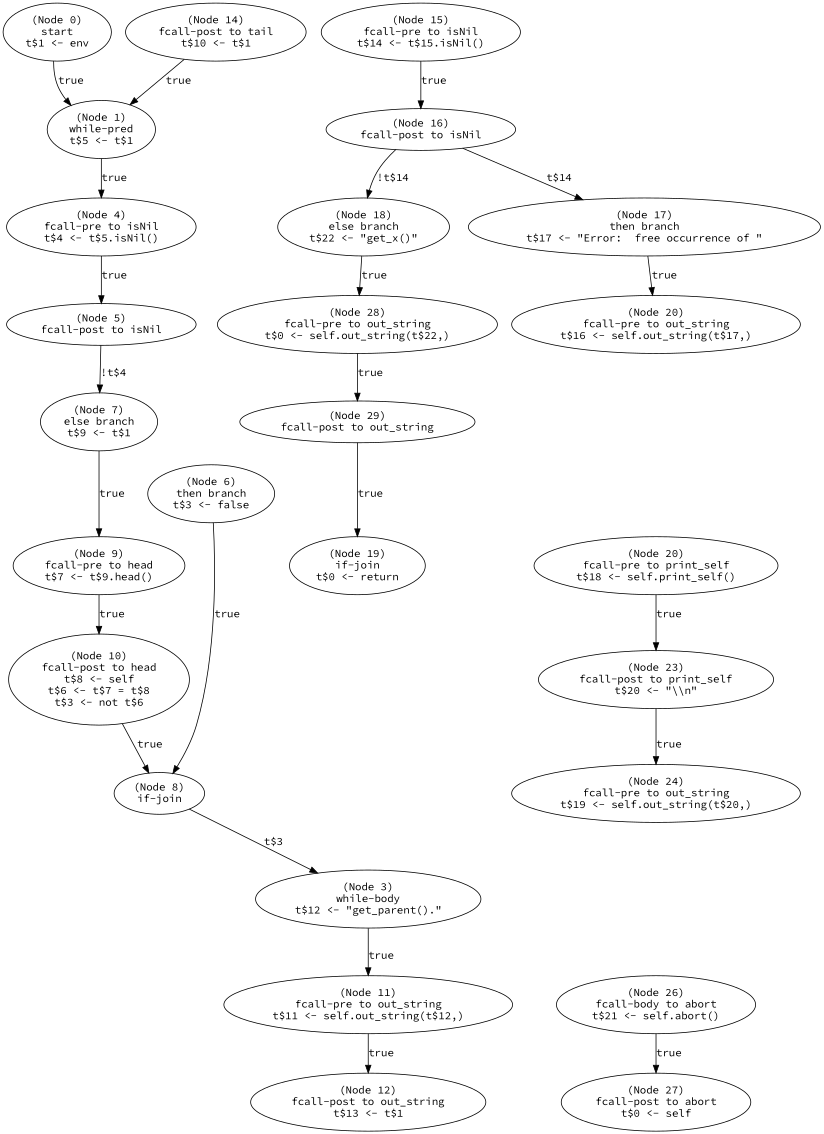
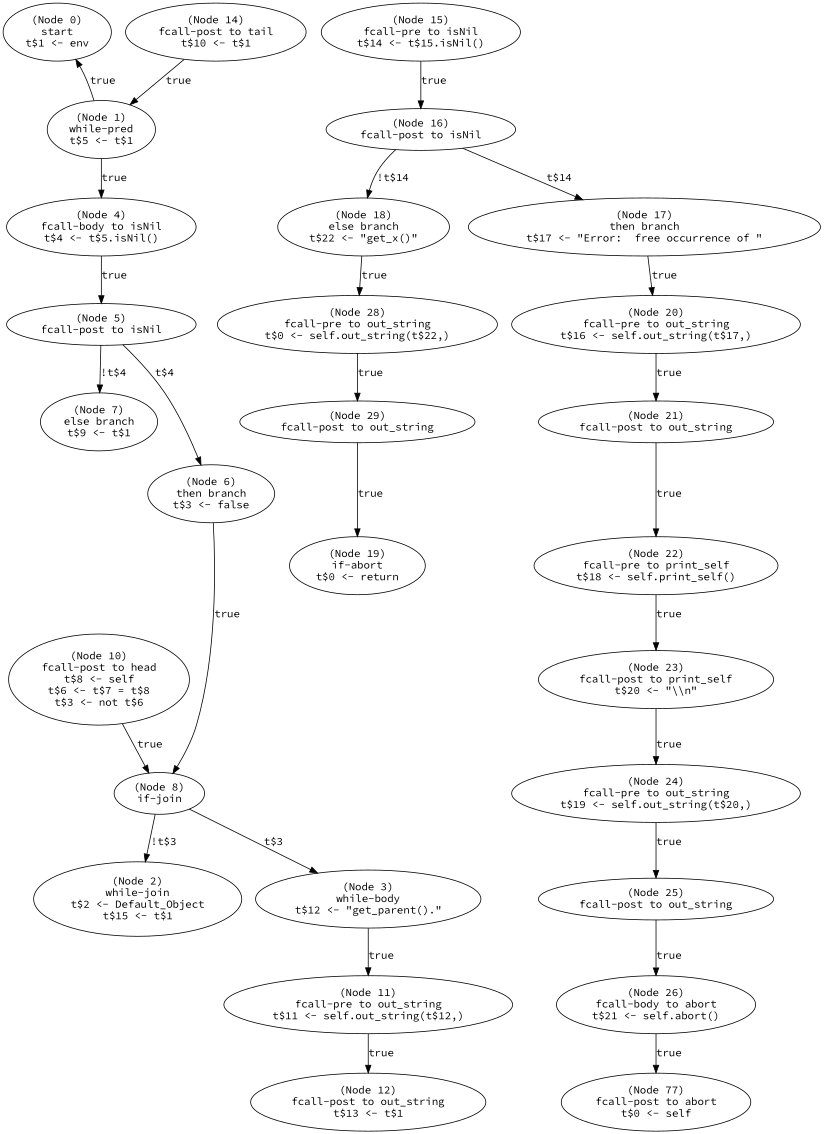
(56, 81) -> (88, 83)
(101, 227) -> (101, 227)
none -> (167, 397)
none -> (656, 422)
(99, 566) -> none
(357, 566) -> (357, 566)
(656, 566) -> (656, 566)
none -> (138, 899)
none -> (656, 899)
(656, 1102) -> (656, 1102)
